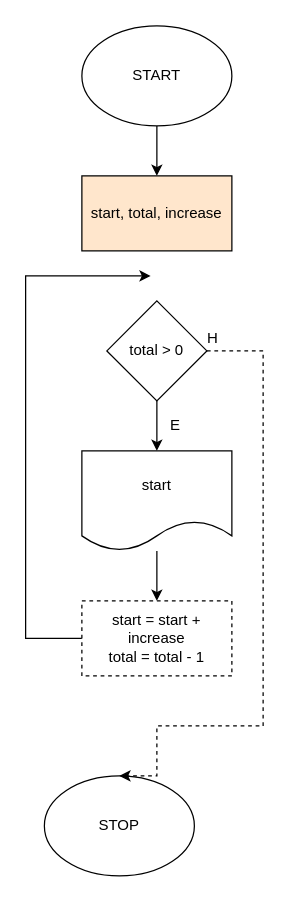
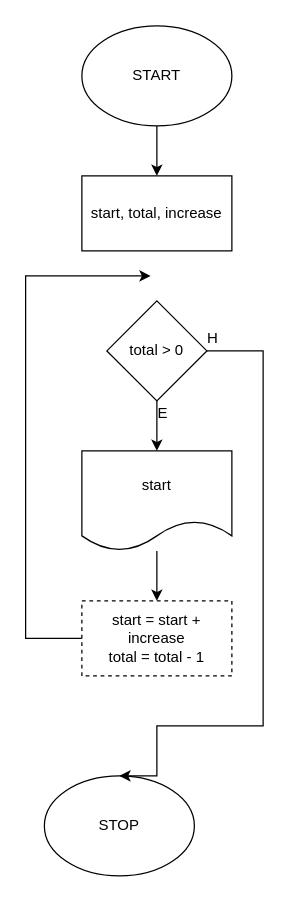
(157, 213) -> (157, 213)
(176, 426) -> (163, 413)
(263, 603) -> (263, 603)
